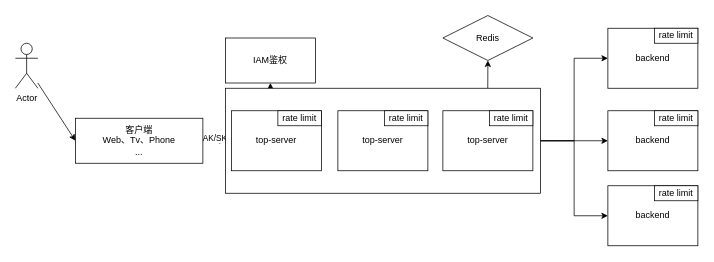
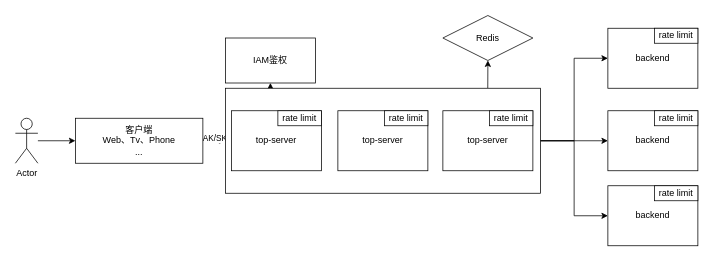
(27, 66) -> (27, 141)
